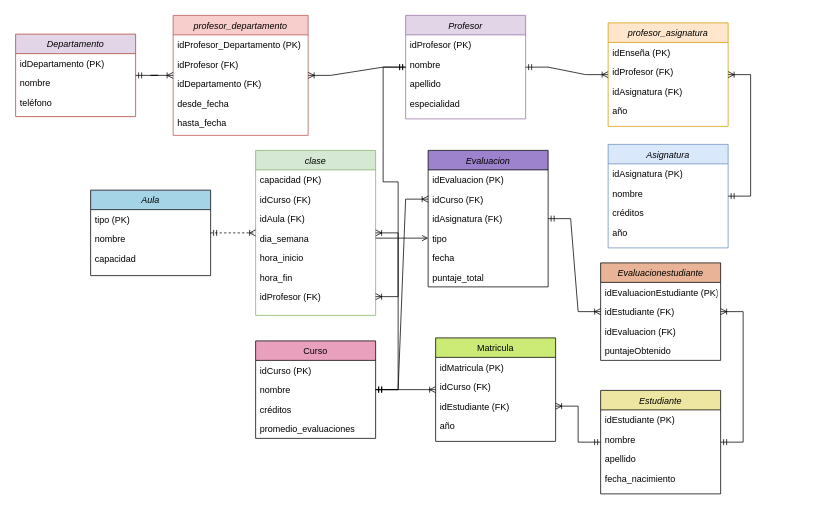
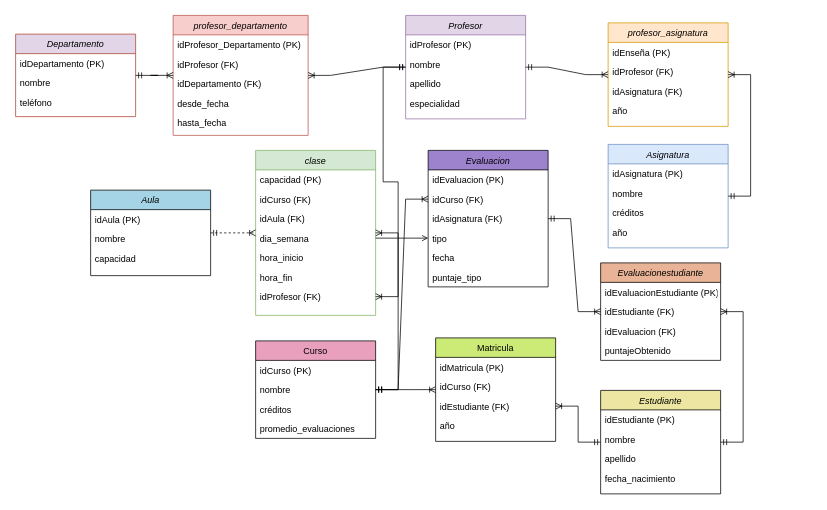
(115, 220) -> (119, 220)
(464, 278) -> (461, 278)
